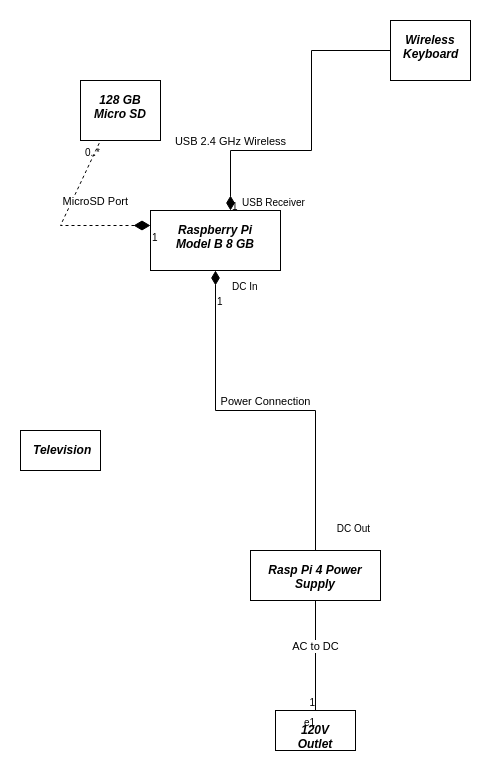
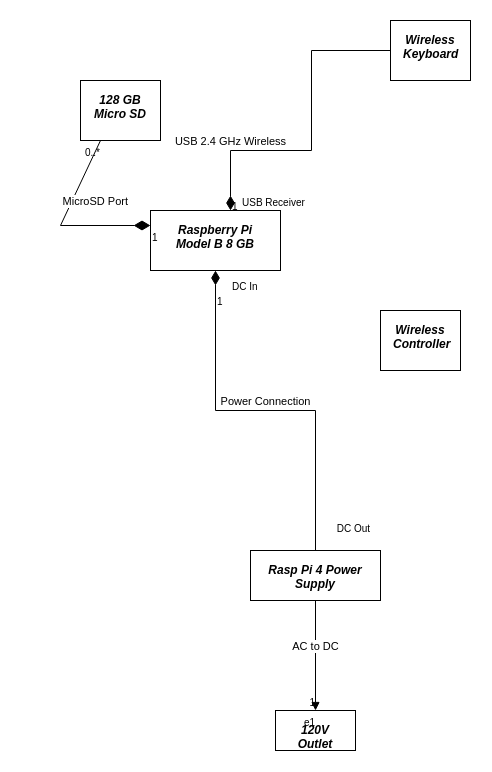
(88, 226) -> (88, 226)
none -> (421, 341)
(61, 451) -> none
(316, 704) -> (316, 701)
